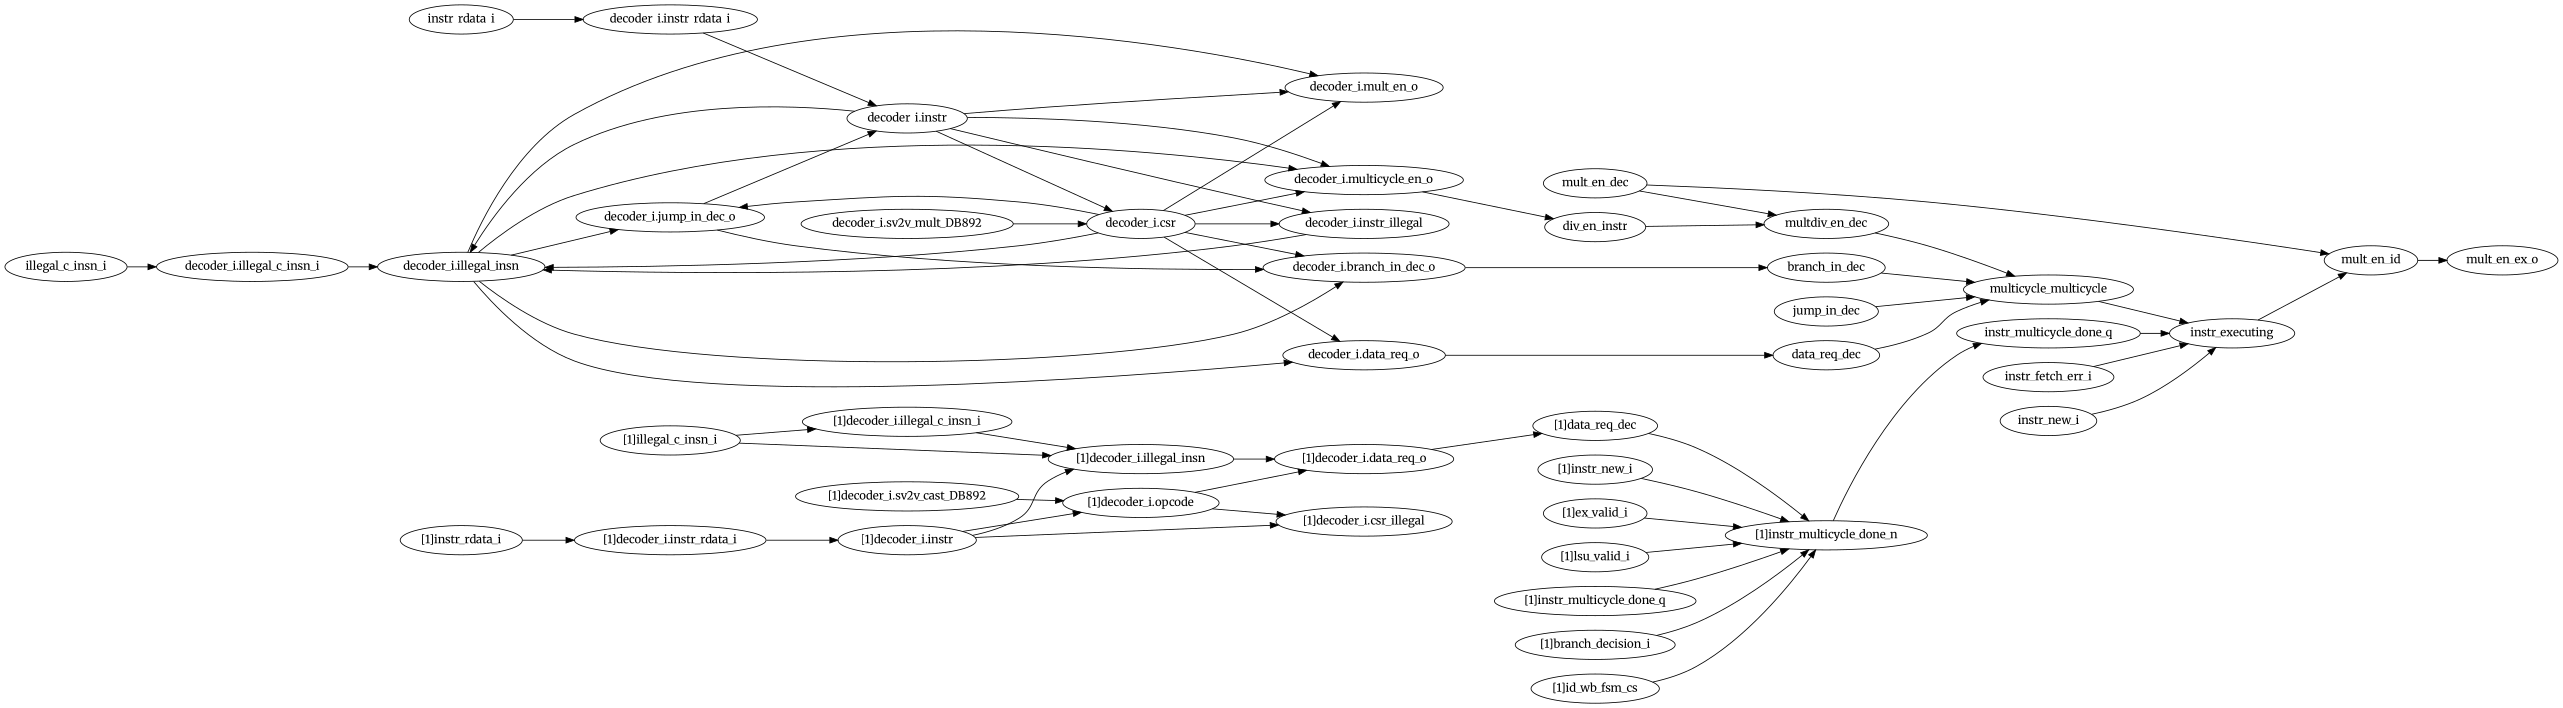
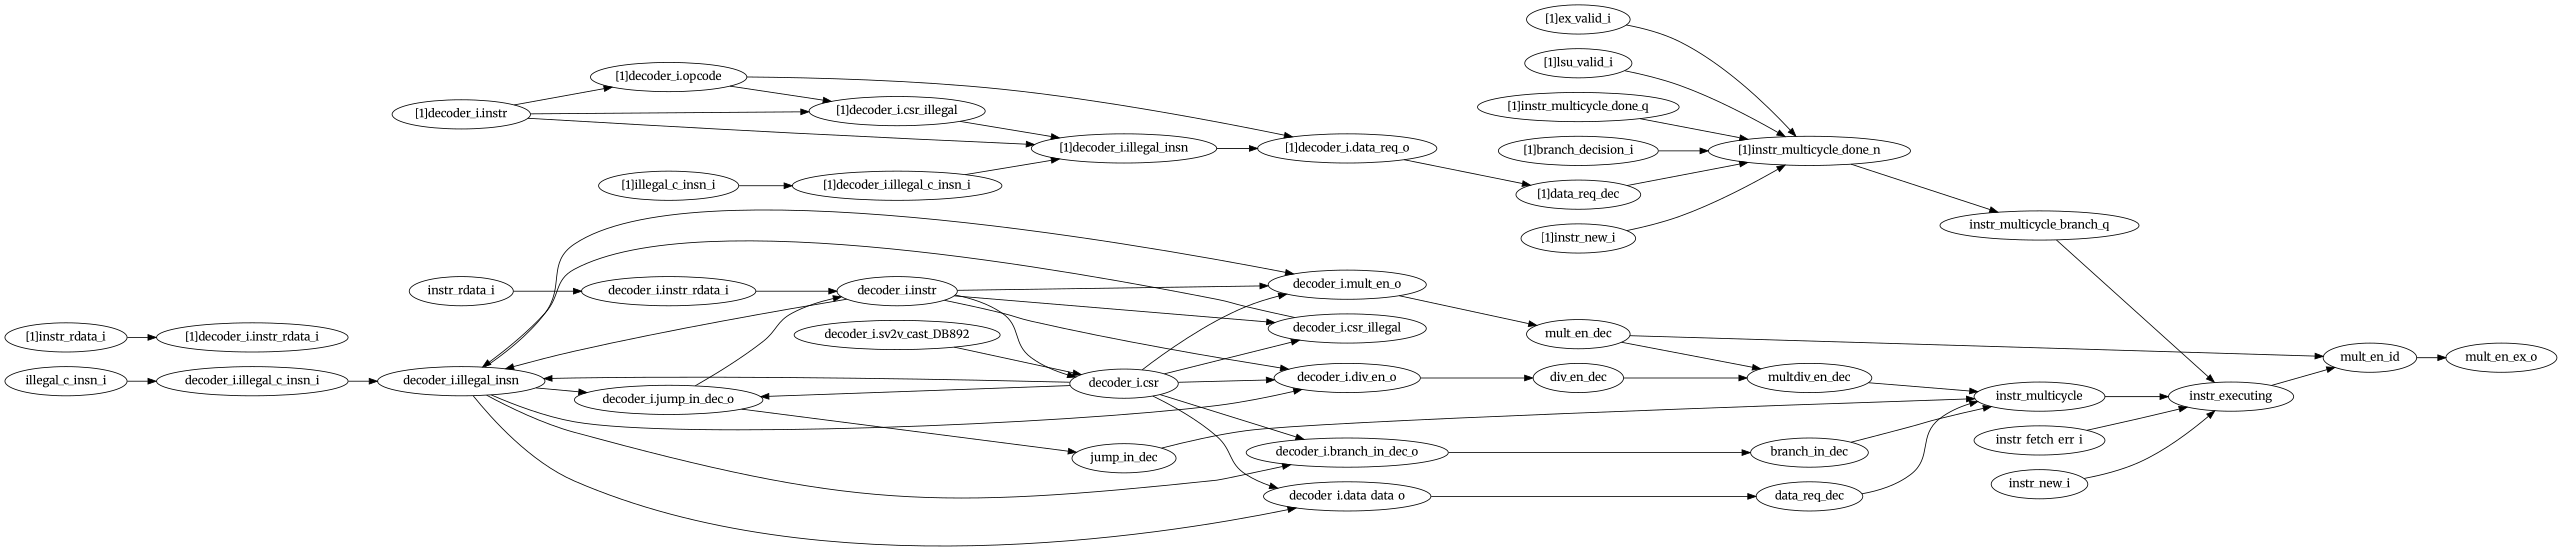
(1364, 180) -> (1347, 378)
(907, 224) -> (897, 335)
(1364, 224) -> (1347, 328)
(1595, 227) -> (1578, 378)
(972, 262) -> (913, 431)
(2048, 290) -> (2040, 397)
none -> (1464, 310)
(2048, 333) -> (2040, 225)
(1364, 355) -> (1347, 496)
(891, 449) -> (1006, 129)
(907, 496) -> none
(798, 540) -> none
(1595, 689) -> none
